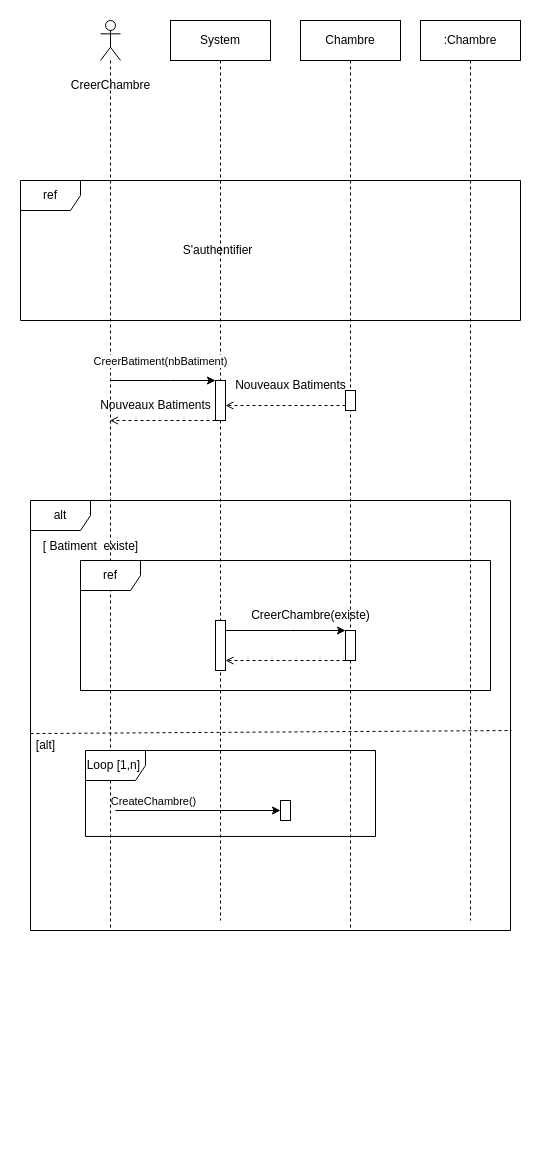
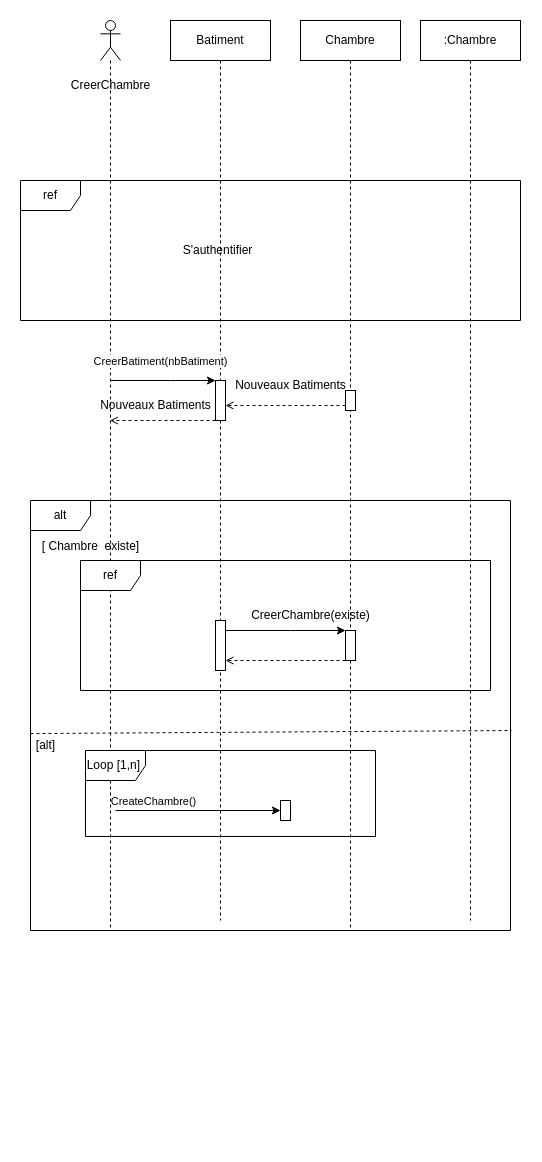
(221, 41) -> (221, 41)
(91, 547) -> (91, 547)
